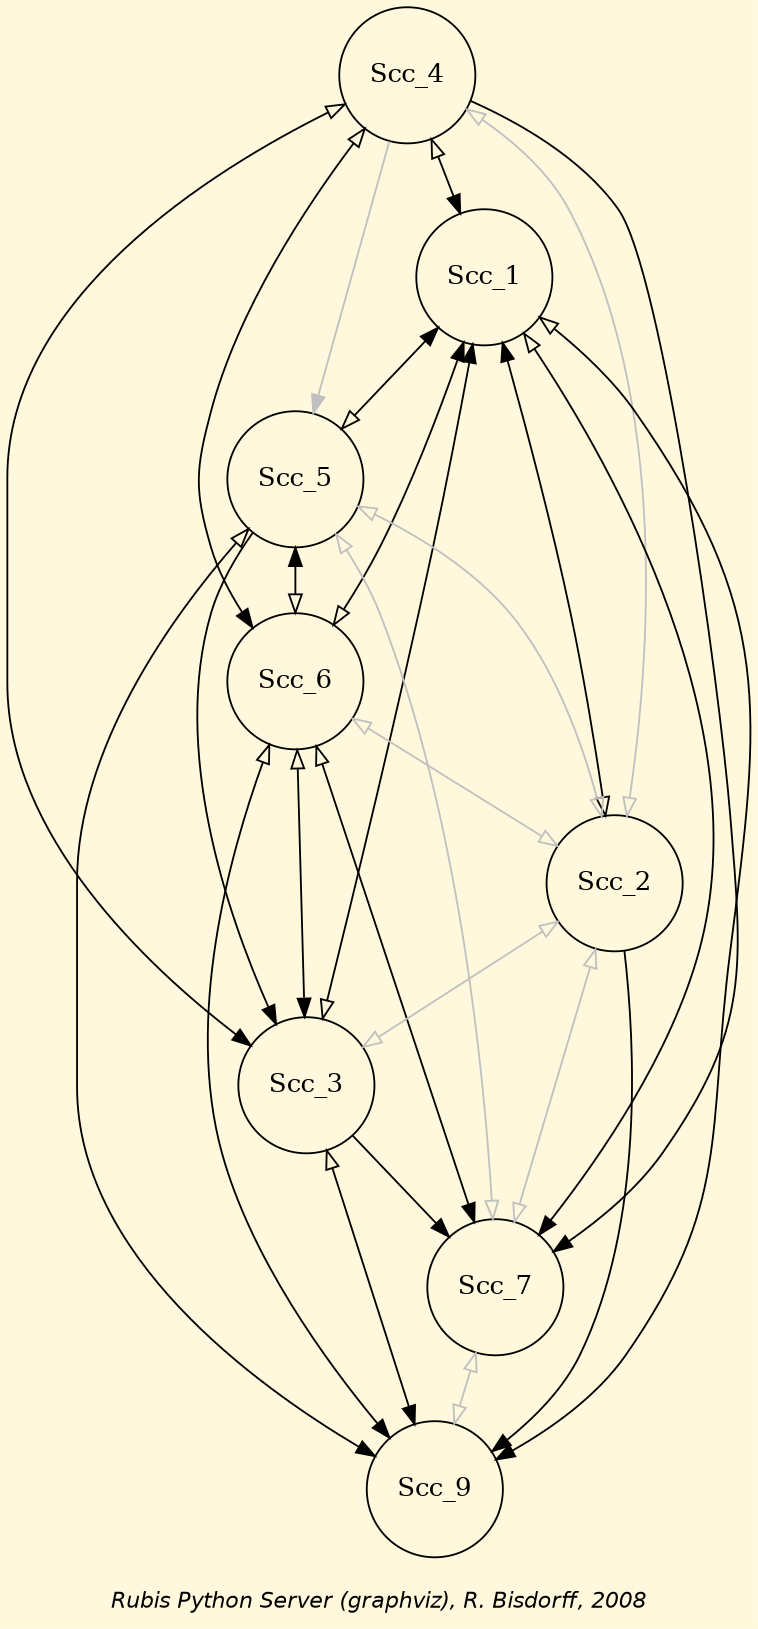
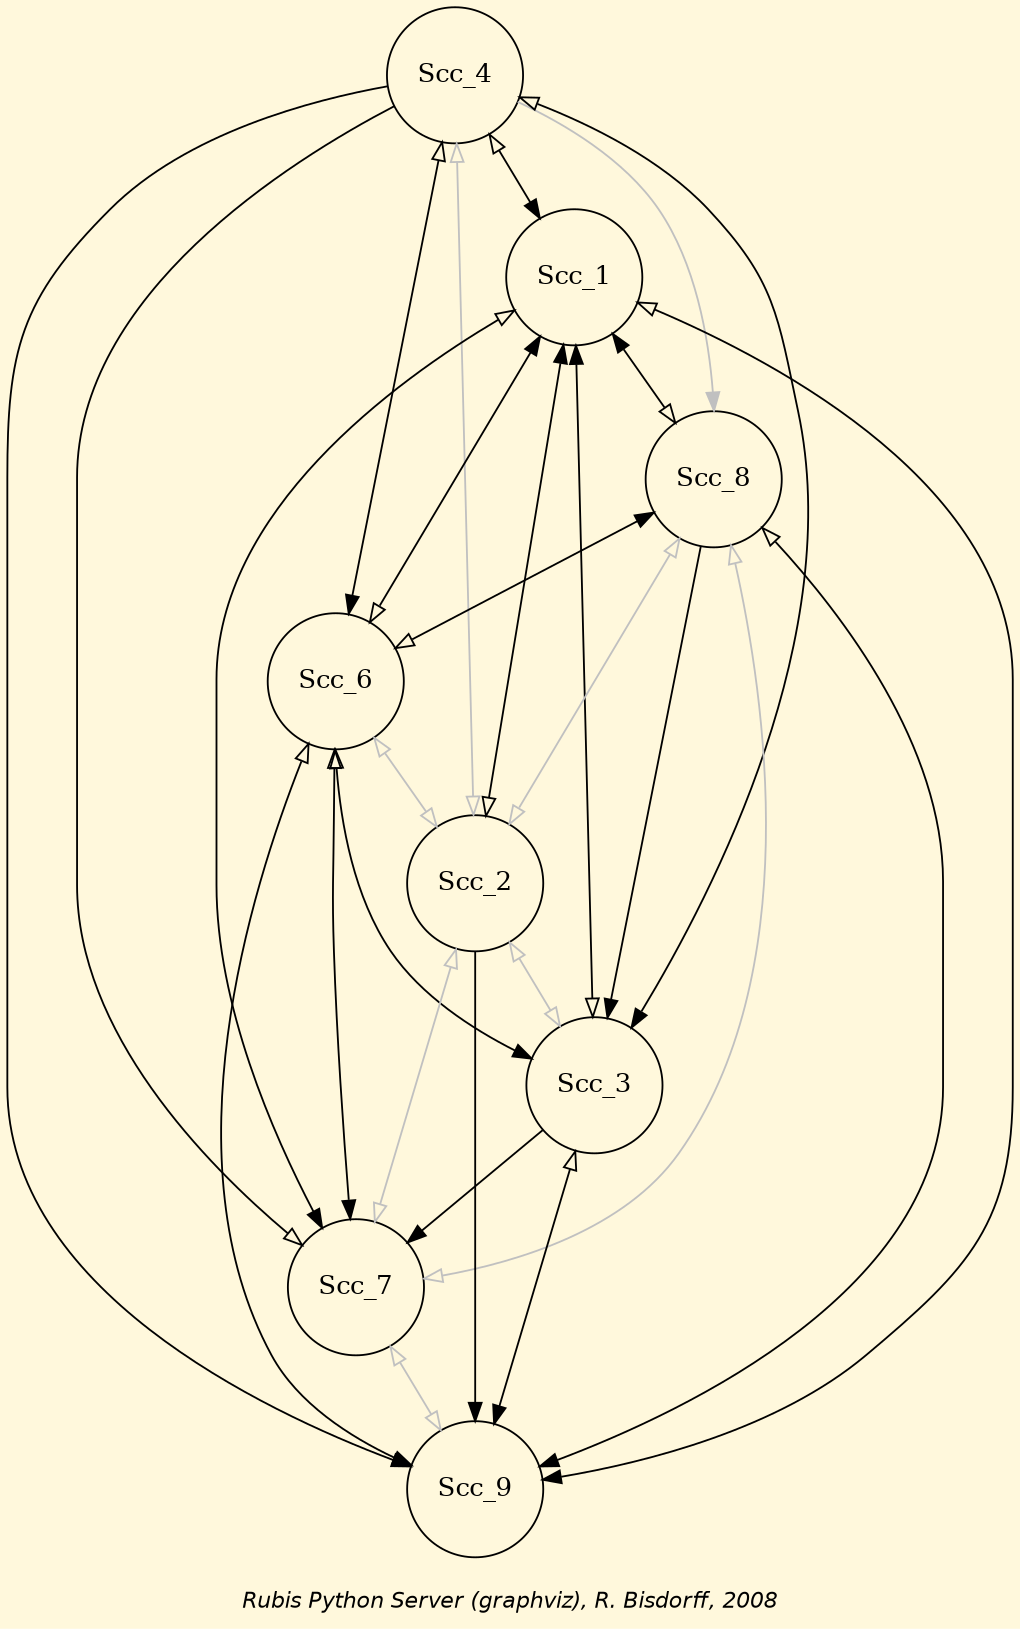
(295, 479) -> (714, 479)
(712, 657) -> (77, 635)
none -> (7, 763)
